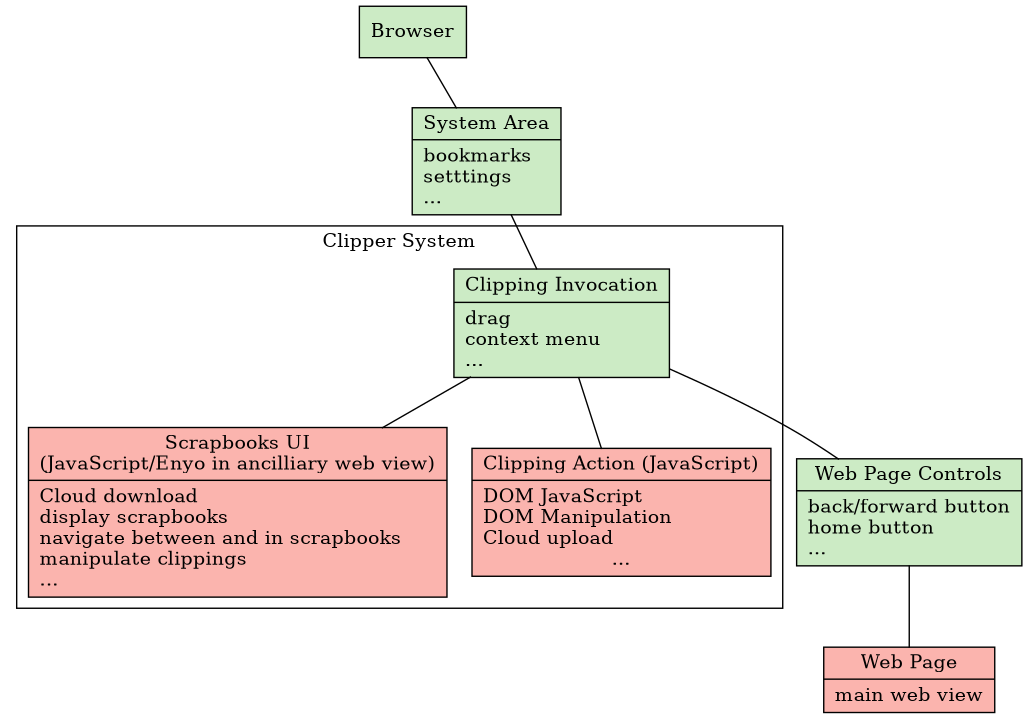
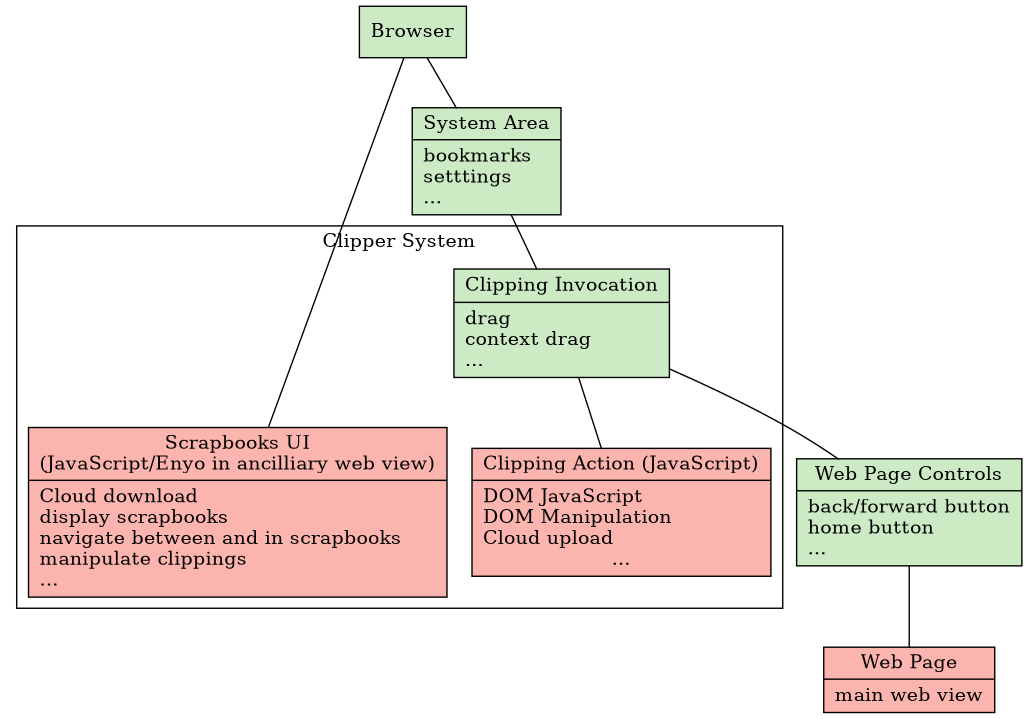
(533, 339) -> (528, 339)
(426, 402) -> (336, 242)
